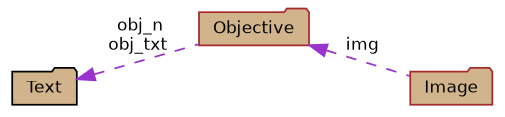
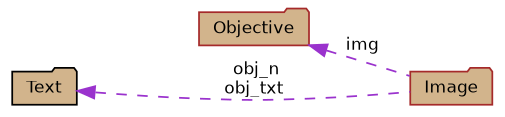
(147, 59) -> (253, 100)
